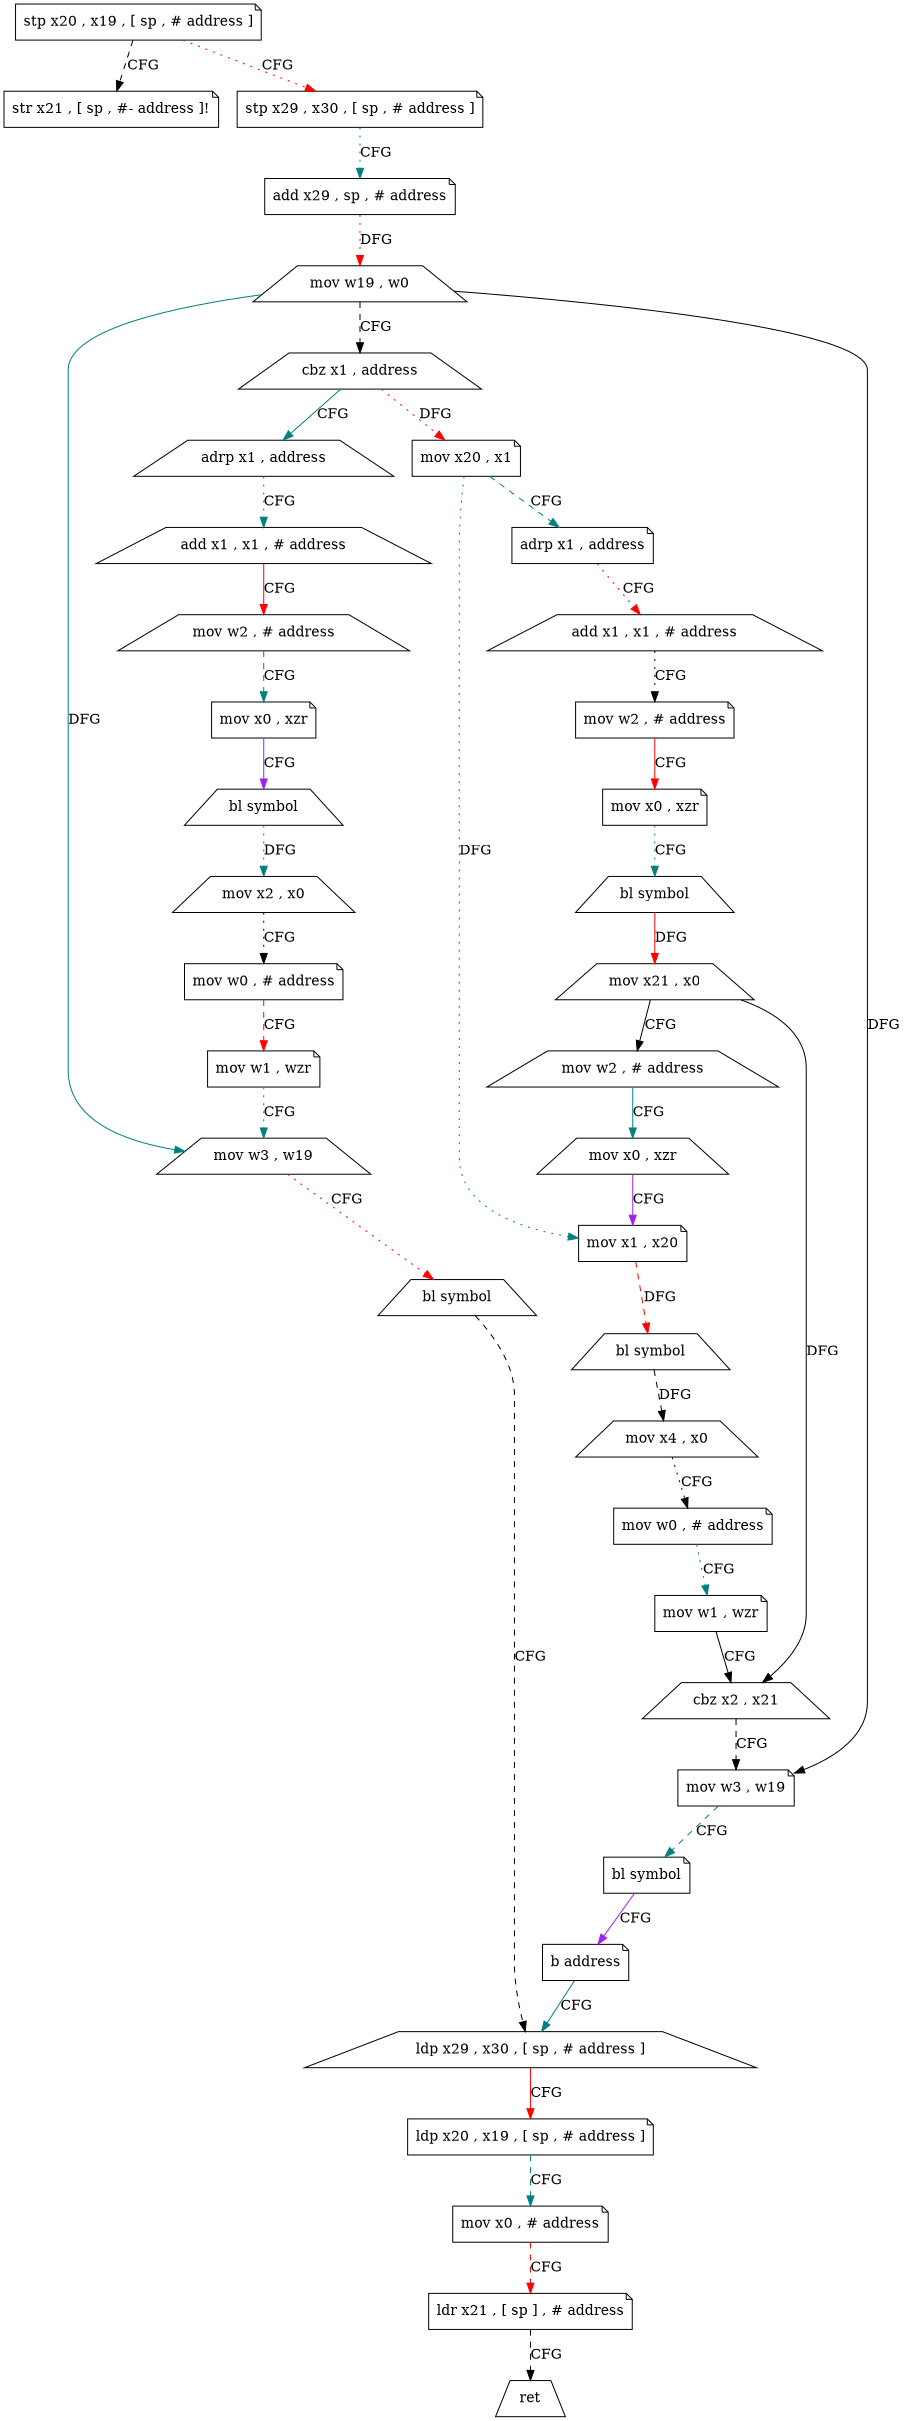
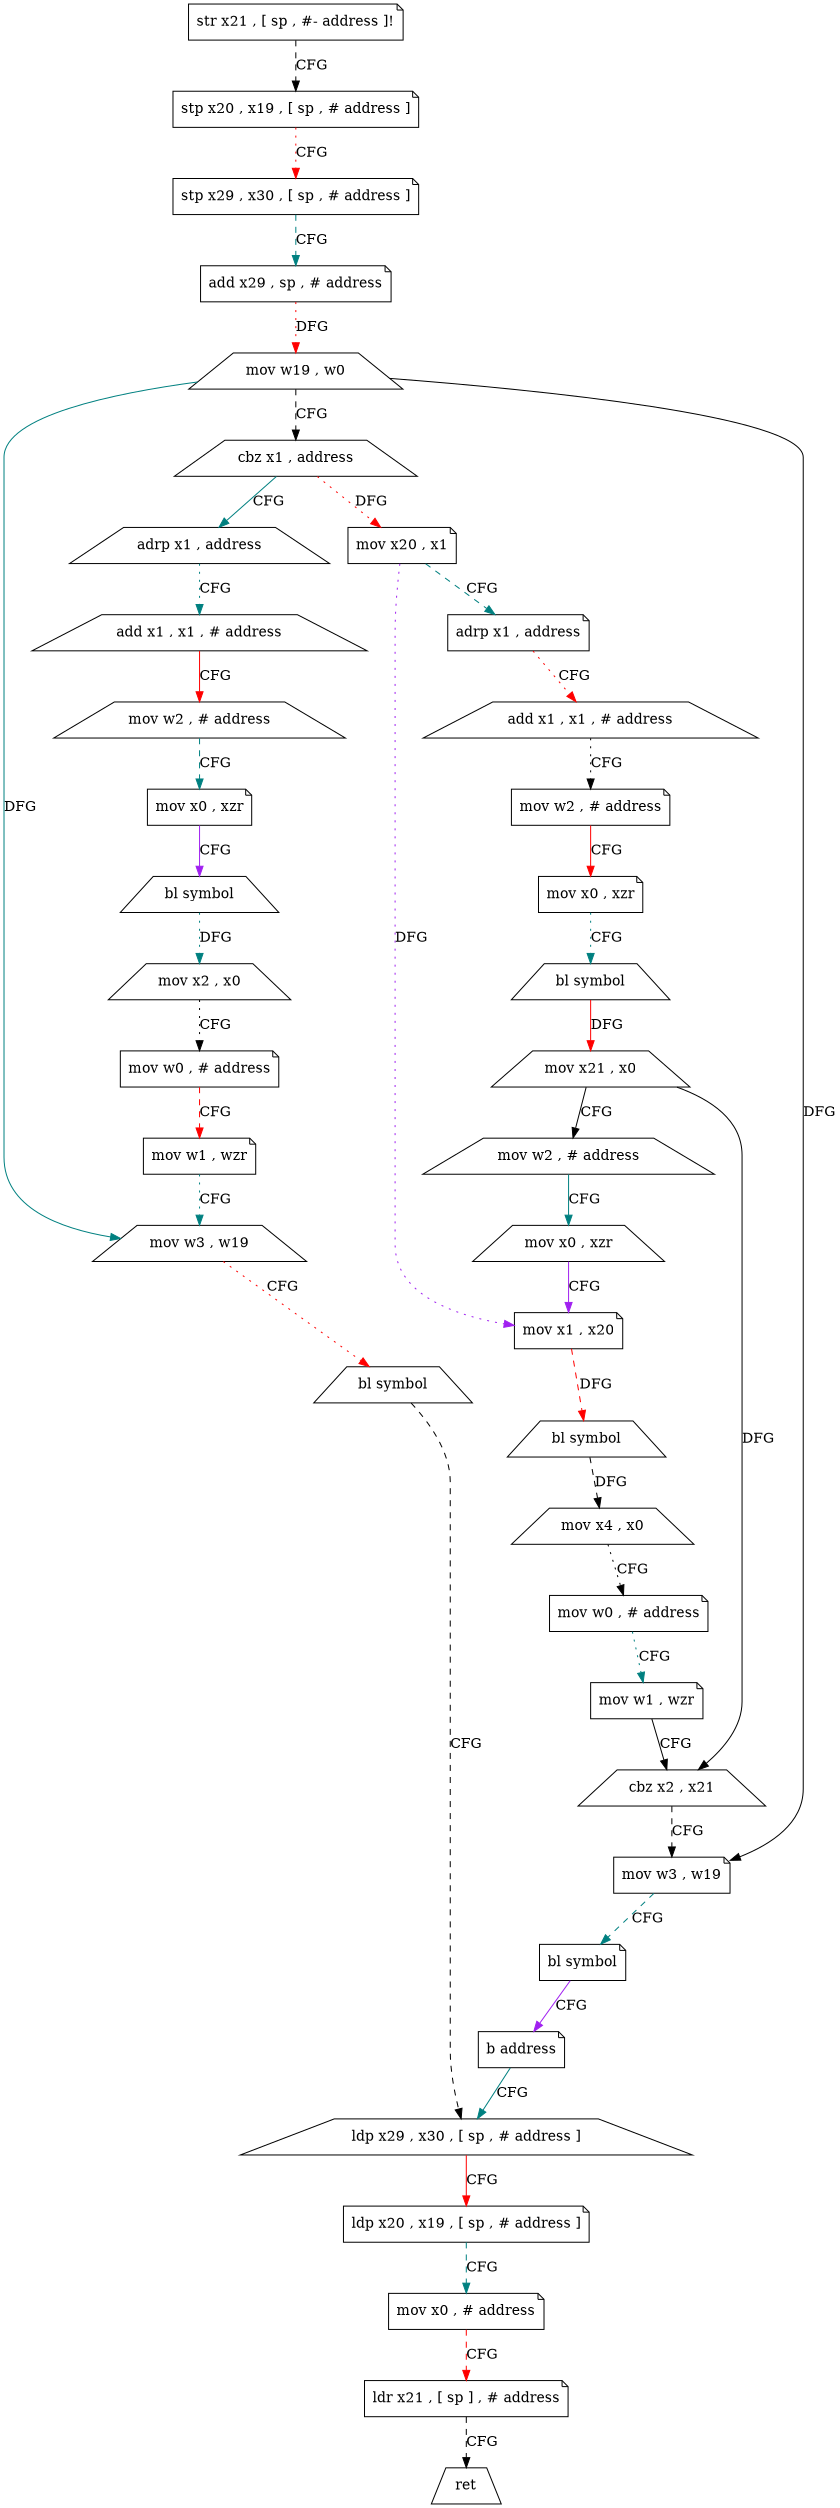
(126, 61) -> (296, 61)
(360, 148) -> (296, 235)
(459, 890) -> (395, 977)
